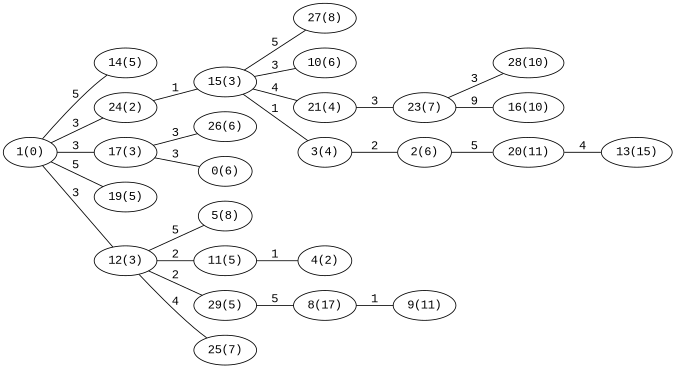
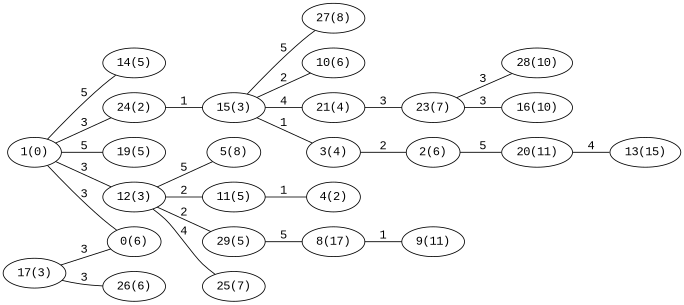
(275, 66) -> (284, 78)
(474, 101) -> (483, 101)
(76, 152) -> (81, 199)
